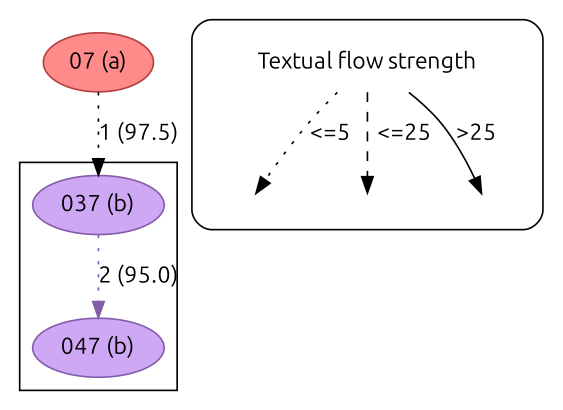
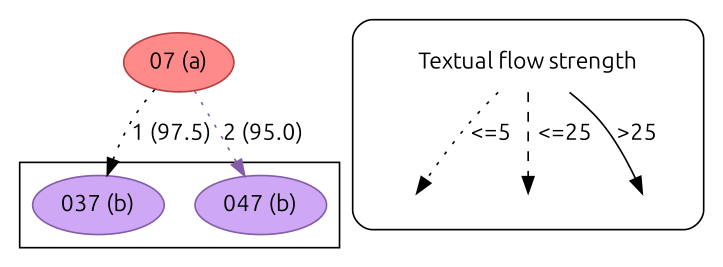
(98, 268) -> (215, 126)
